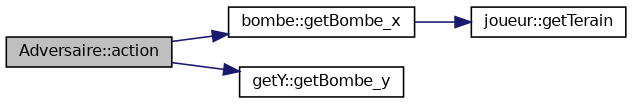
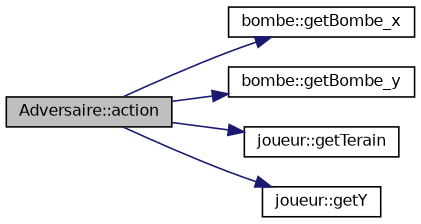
(435, 22) -> (200, 126)
(322, 82) -> (322, 82)
none -> (322, 202)
